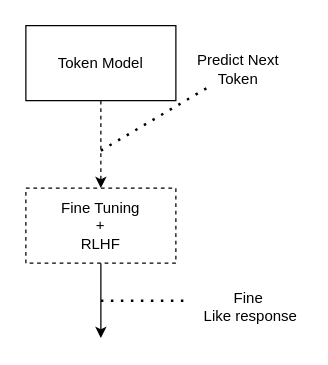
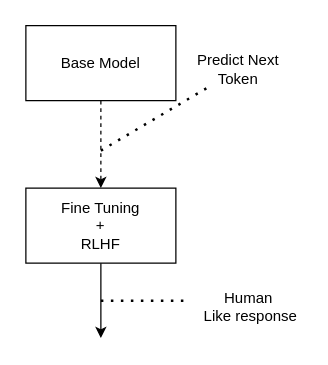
(101, 63) -> (101, 63)
(101, 226) -> (101, 226)
(251, 307) -> (251, 307)
